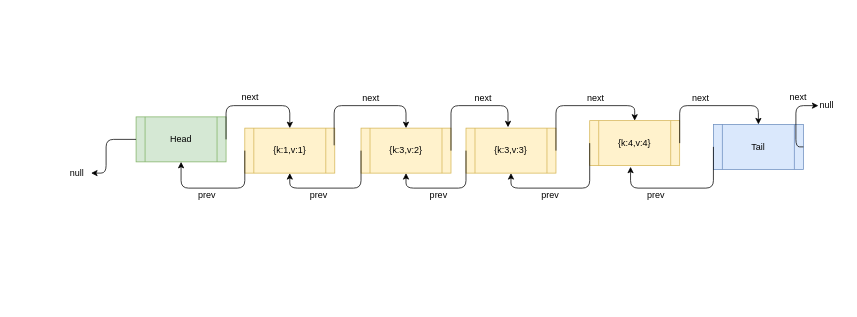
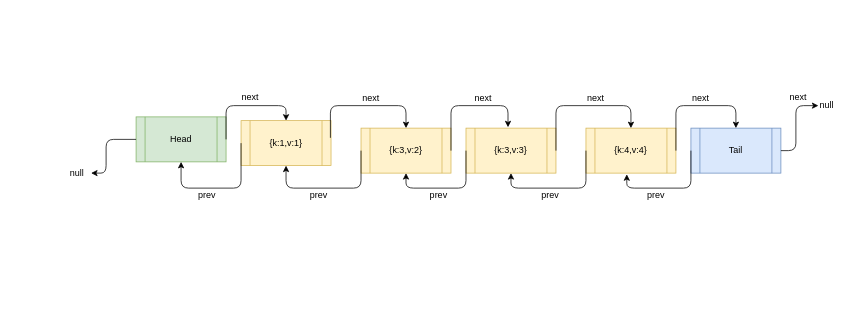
(635, 143) -> (631, 150)
(759, 147) -> (736, 150)
(290, 150) -> (286, 143)
